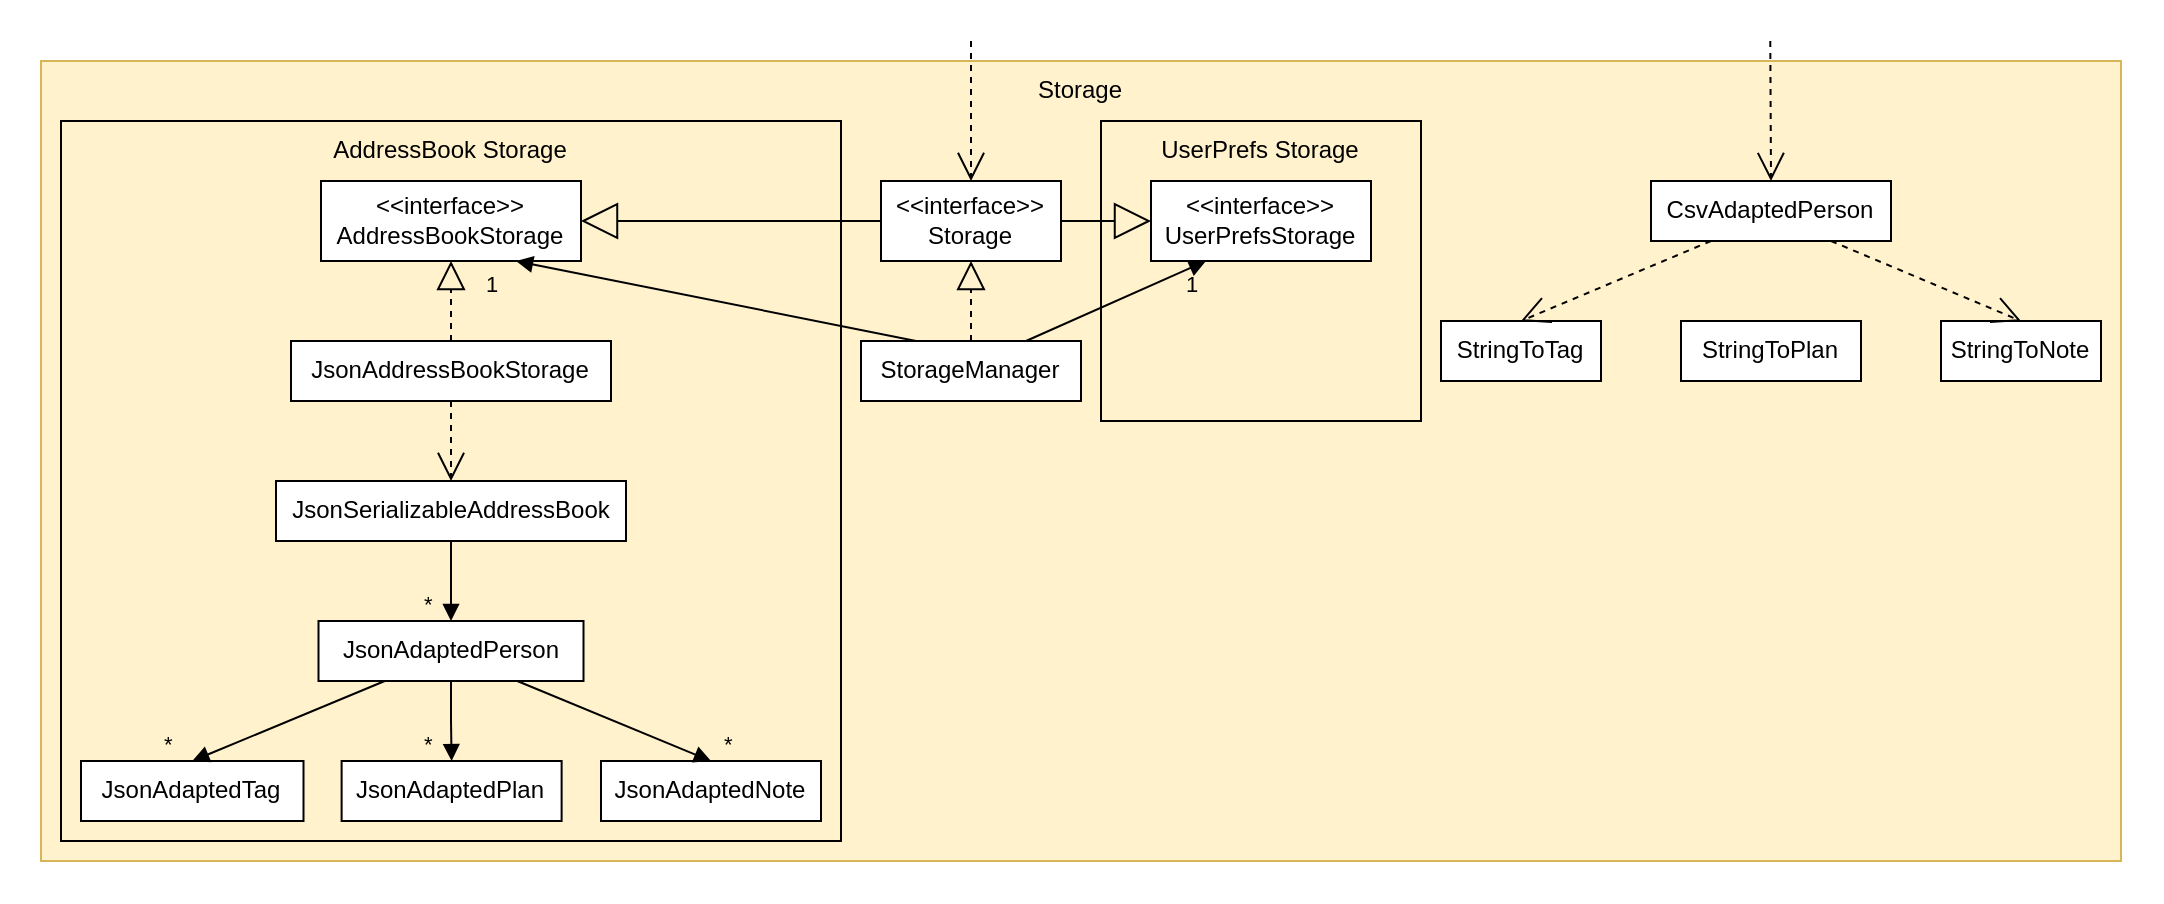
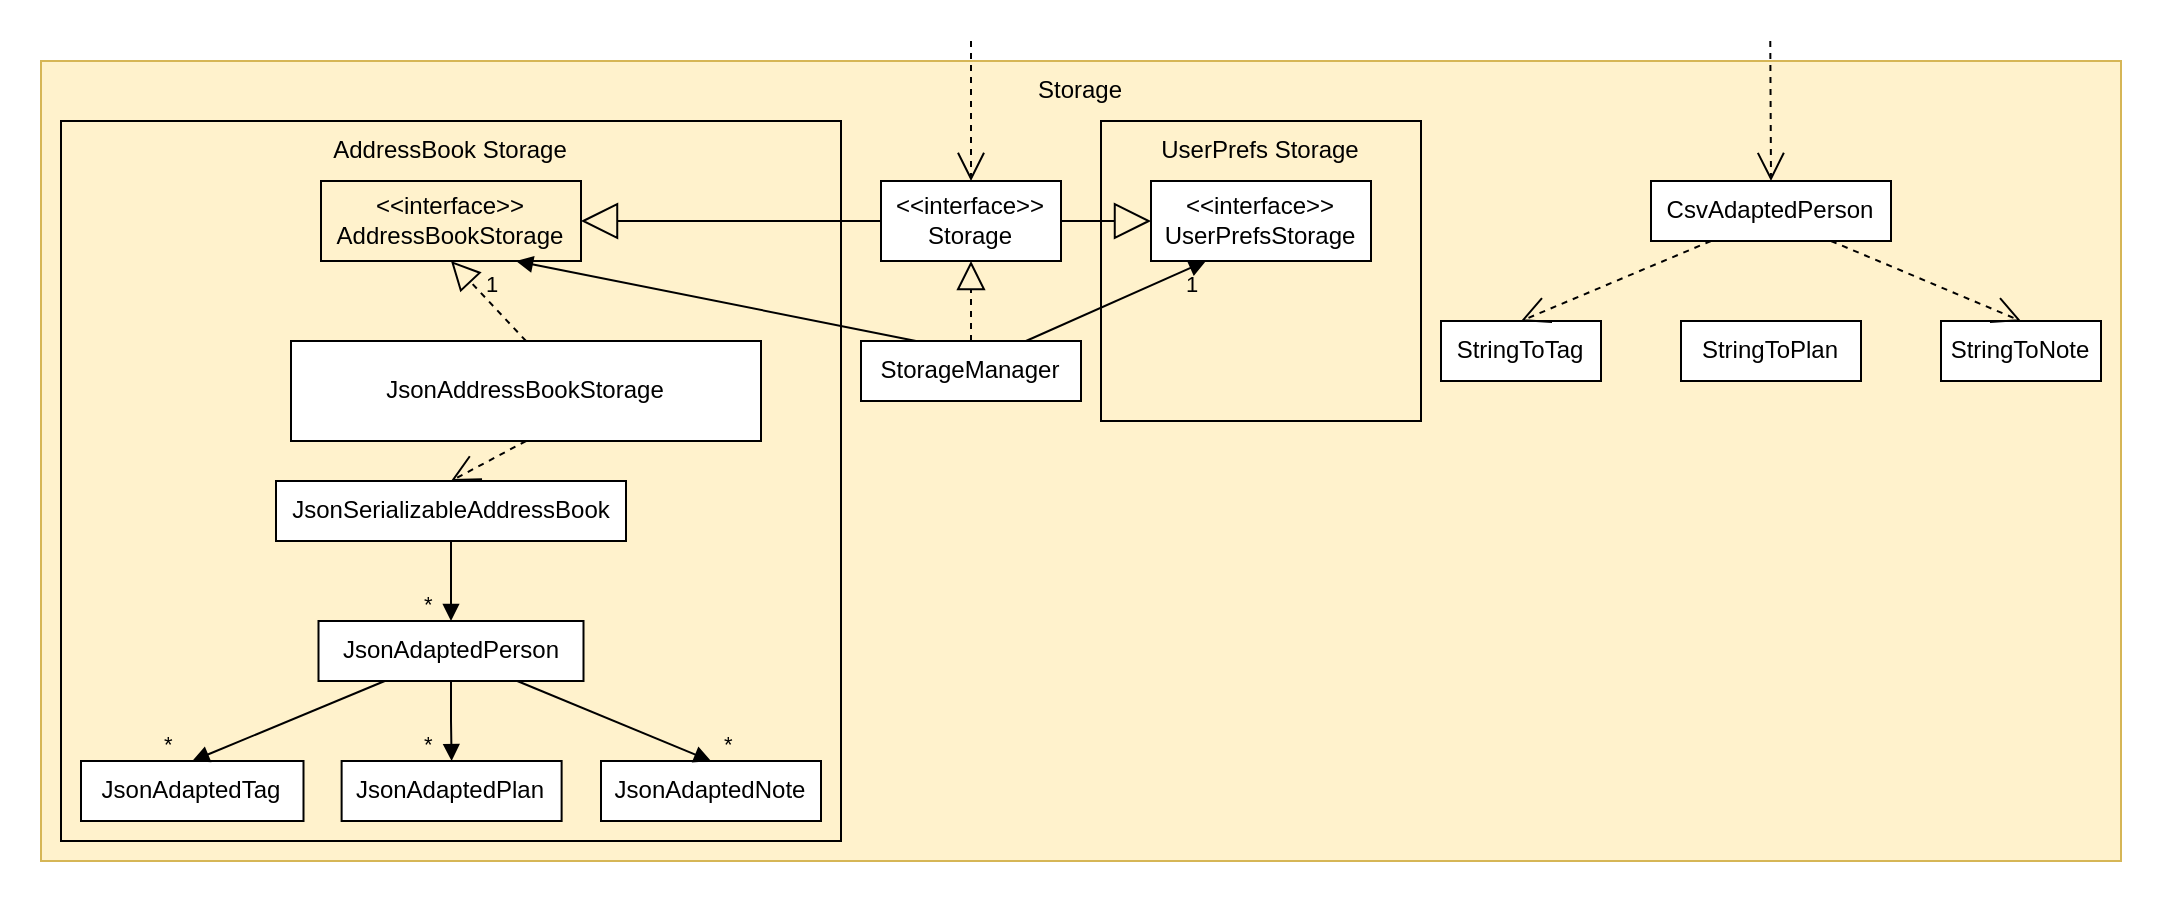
(451, 221) -> (451, 221)
(451, 371) -> (526, 391)
